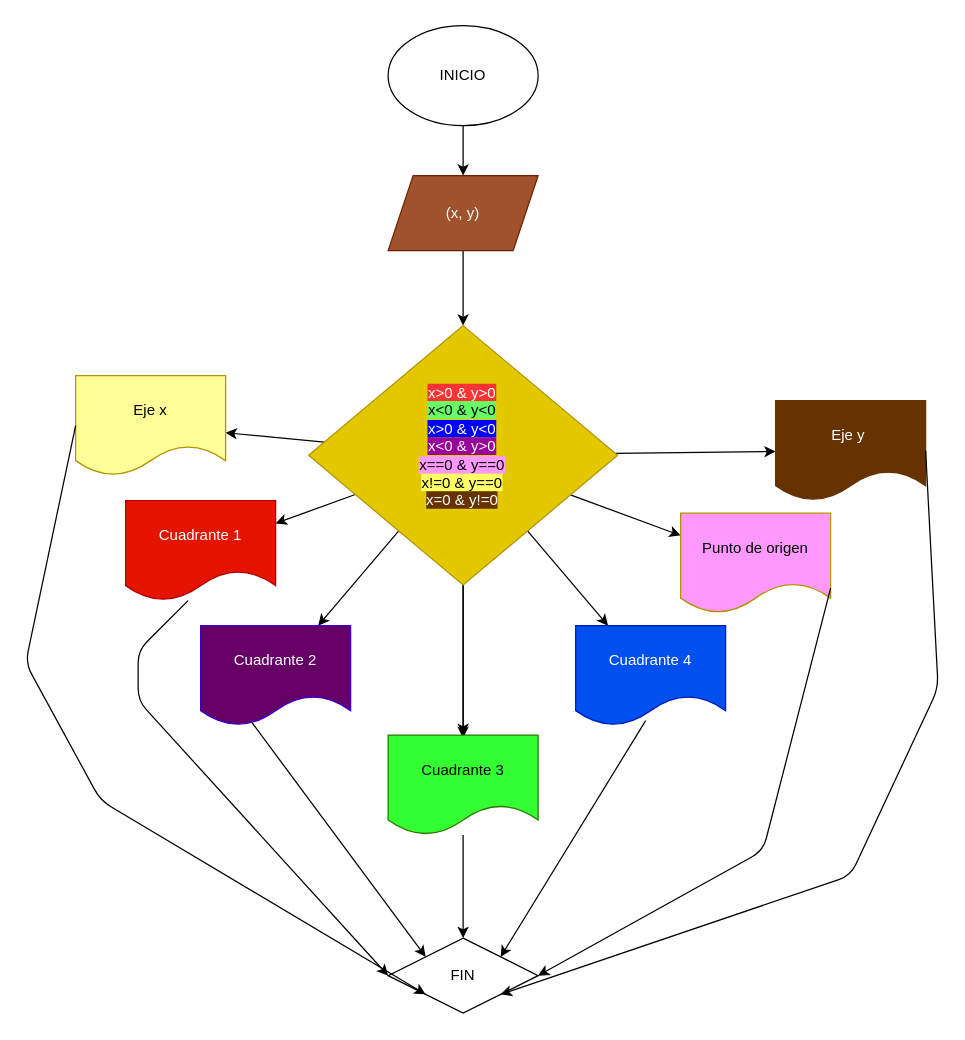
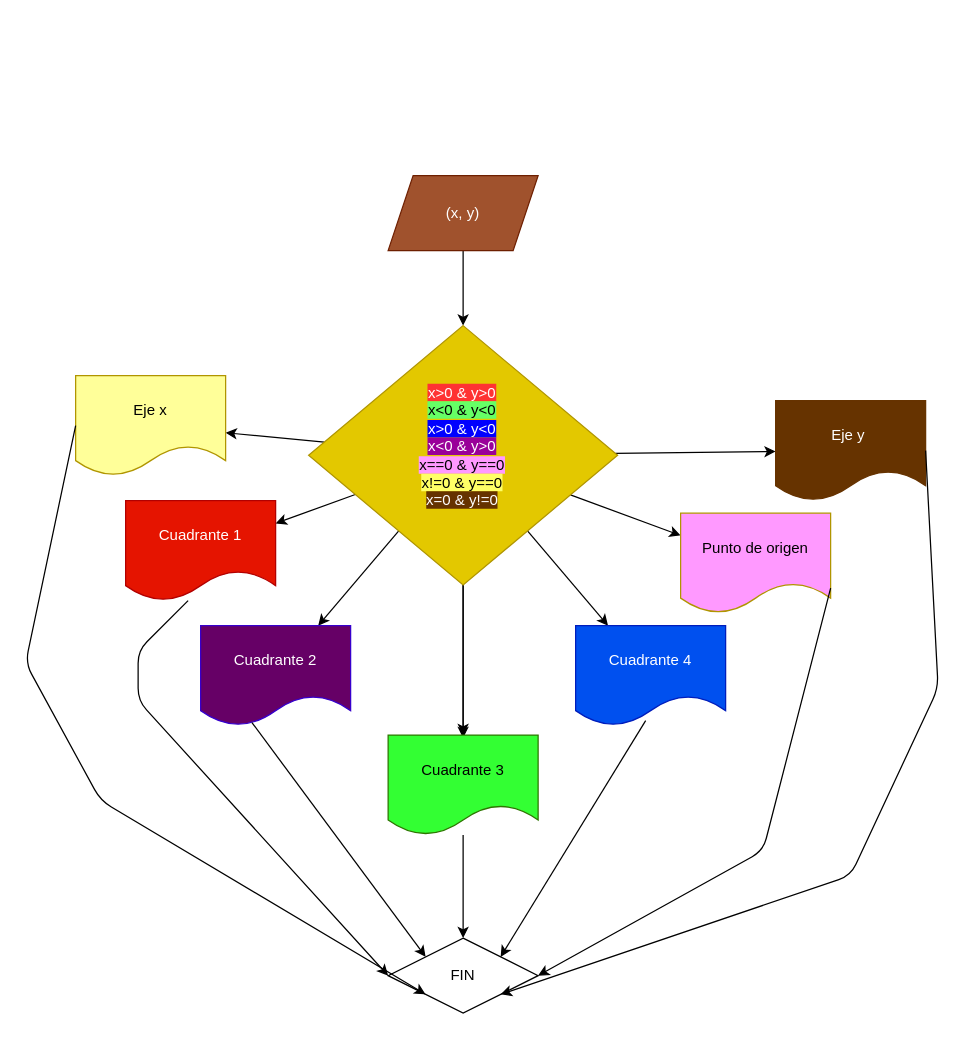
(463, 76) -> none
(463, 147) -> none
